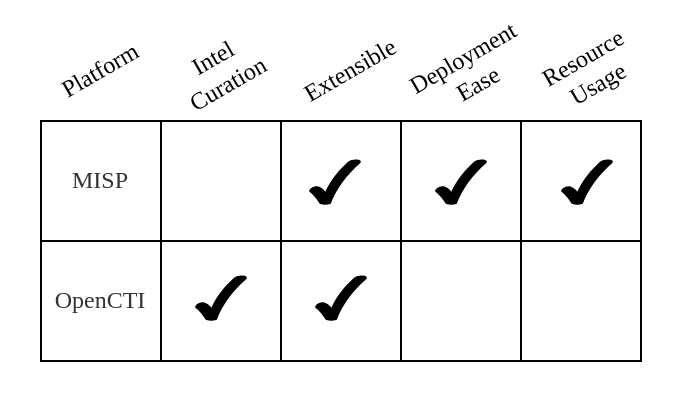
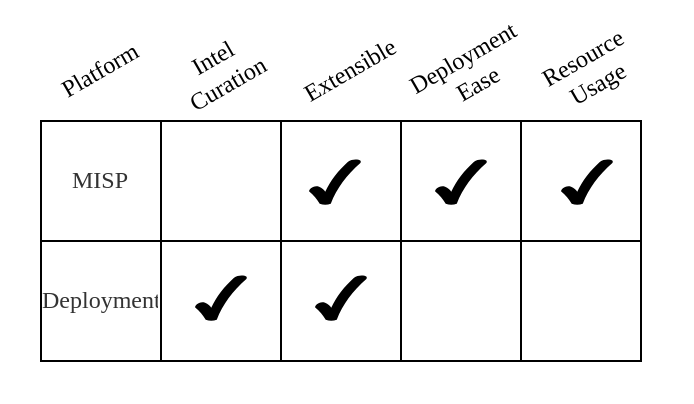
(101, 301) -> (101, 301)
